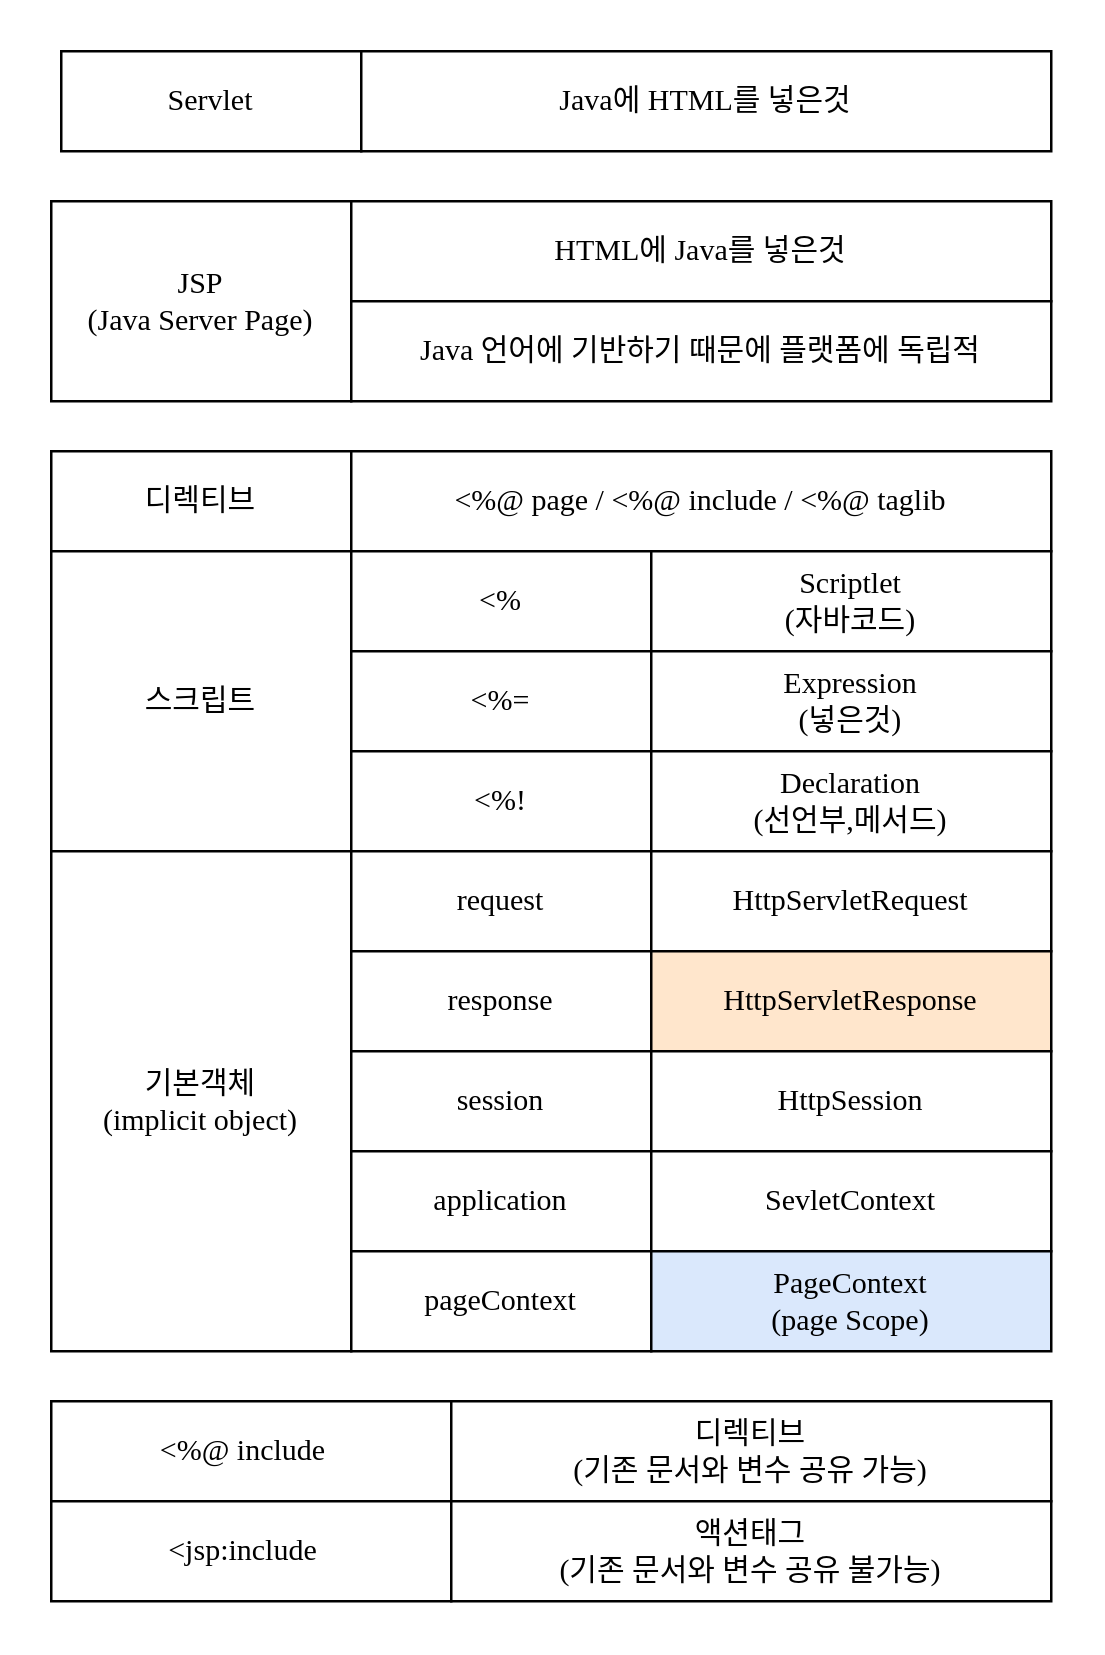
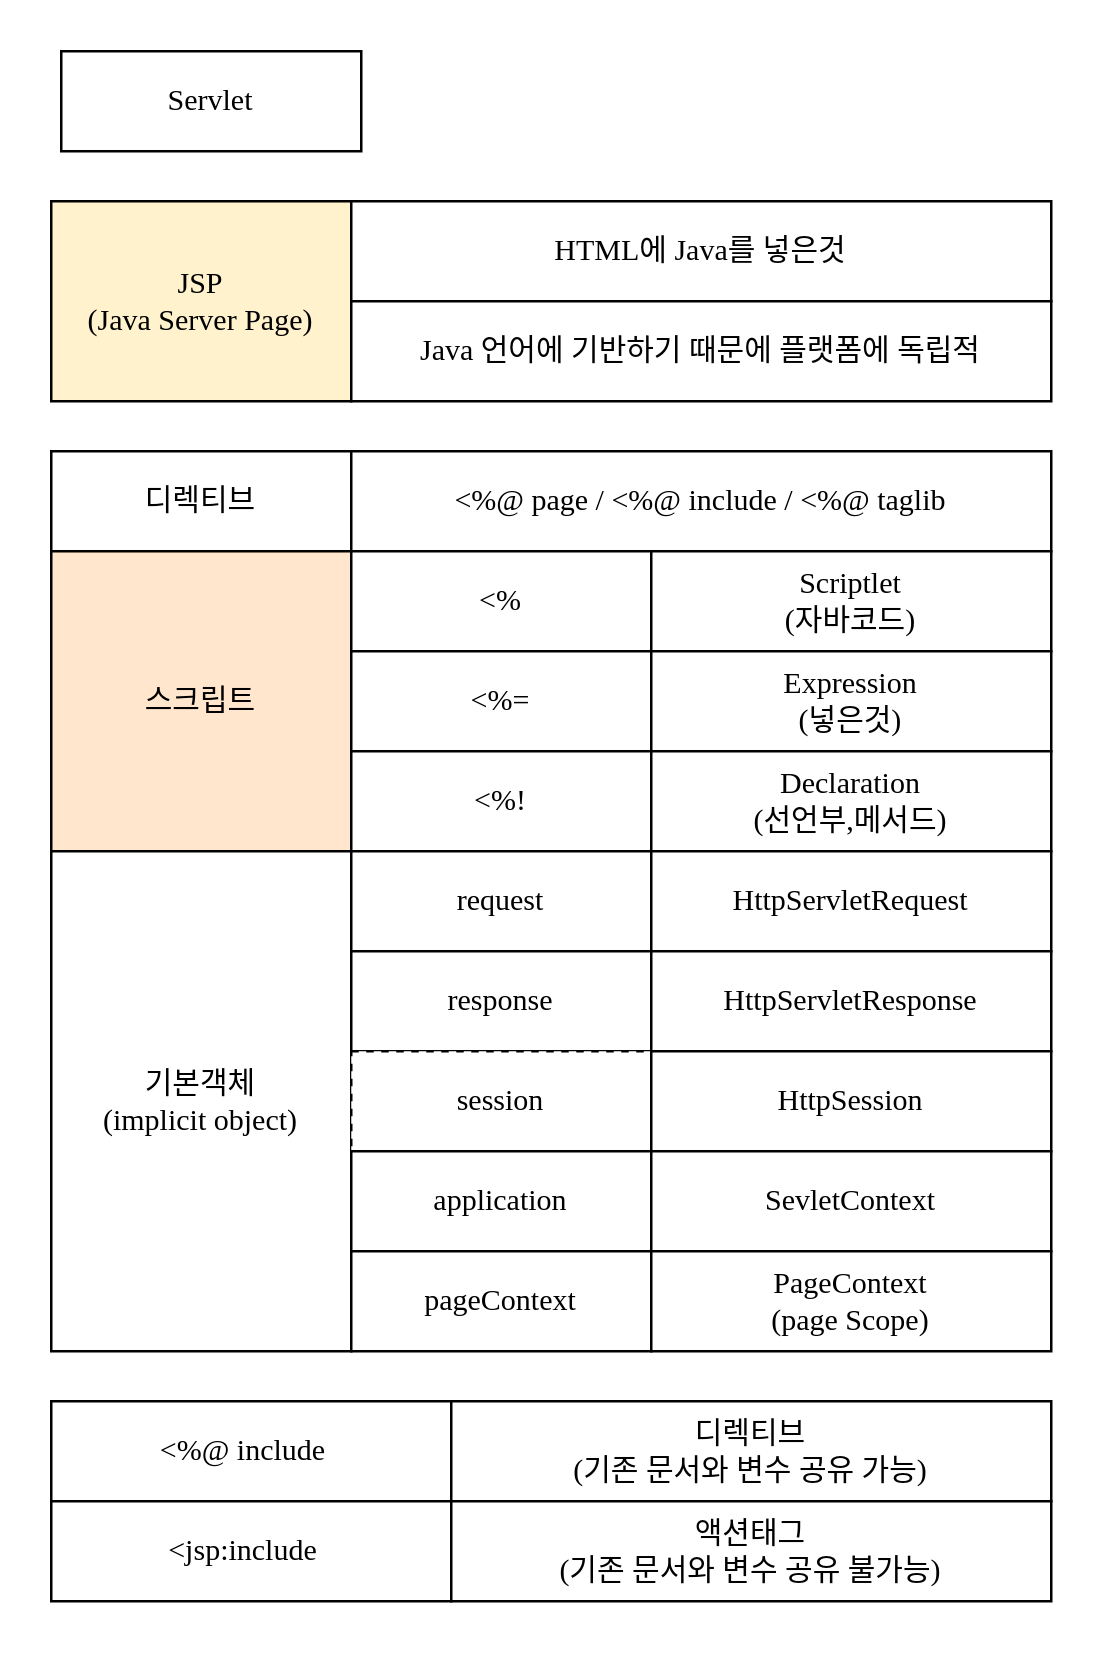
(706, 101) -> none
(201, 301) -> (201, 301)
(201, 701) -> (201, 701)
(851, 1001) -> (851, 1001)
(501, 1101) -> (501, 1101)
(851, 1301) -> (851, 1301)
